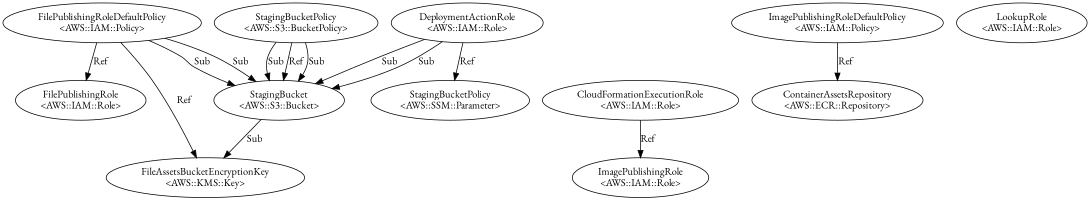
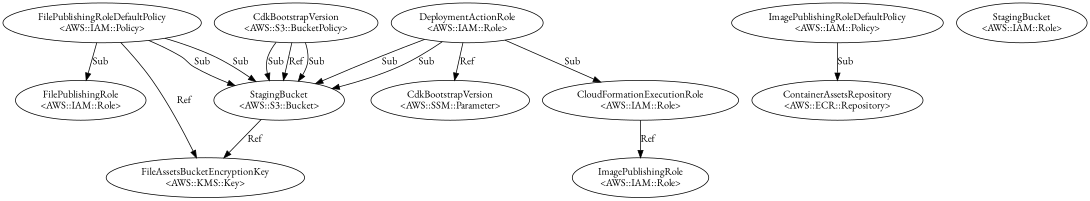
(296, 23) -> (296, 23)
(1022, 23) -> (1022, 23)
none -> (549, 60)
(101, 62) -> (101, 62)
(846, 62) -> (846, 62)
(450, 100) -> (450, 100)
(255, 139) -> (255, 139)
